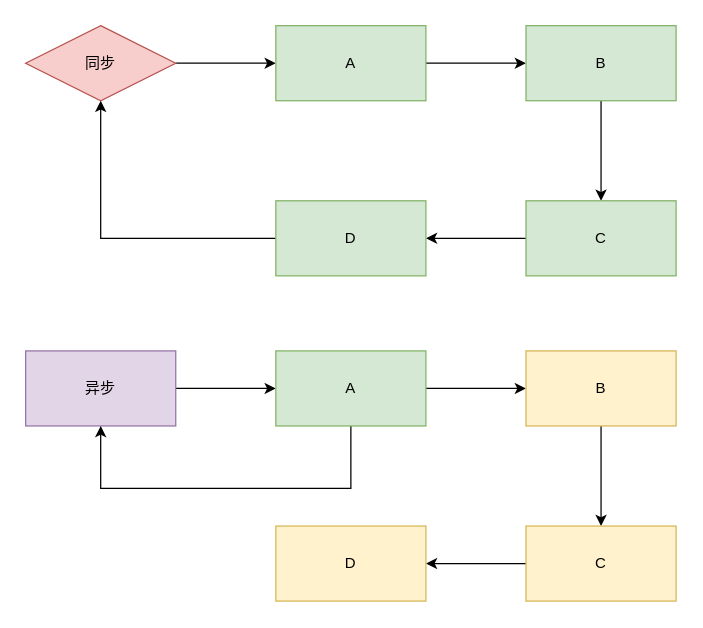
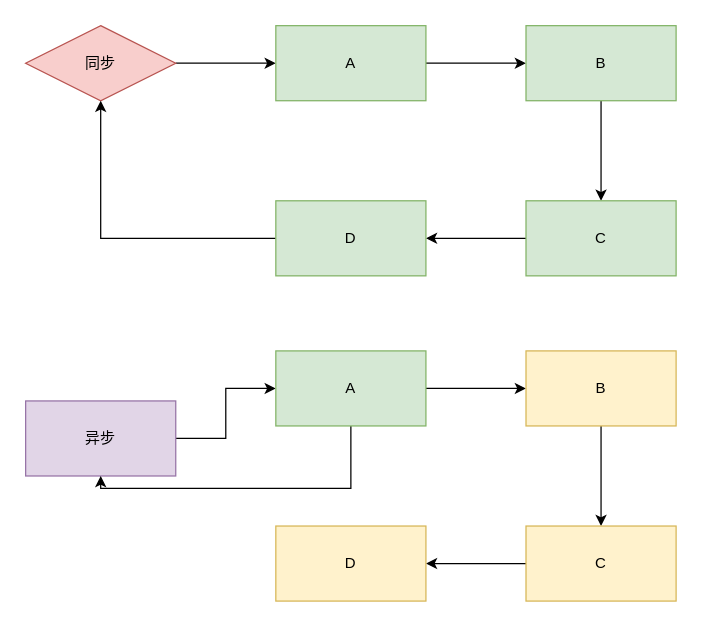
(101, 388) -> (101, 438)
